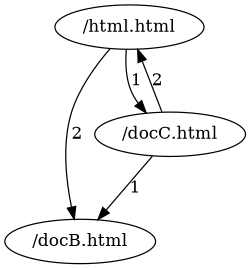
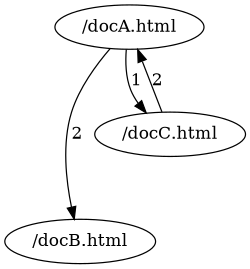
(129, 27) -> (129, 27)
(129, 183) -> none
